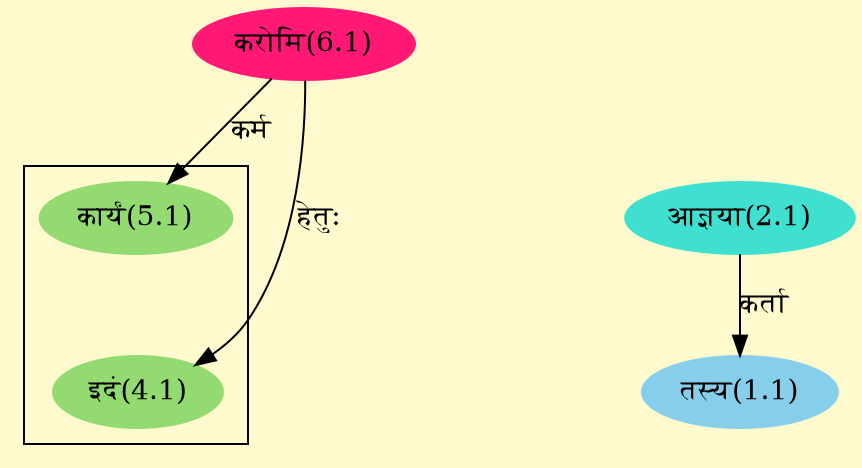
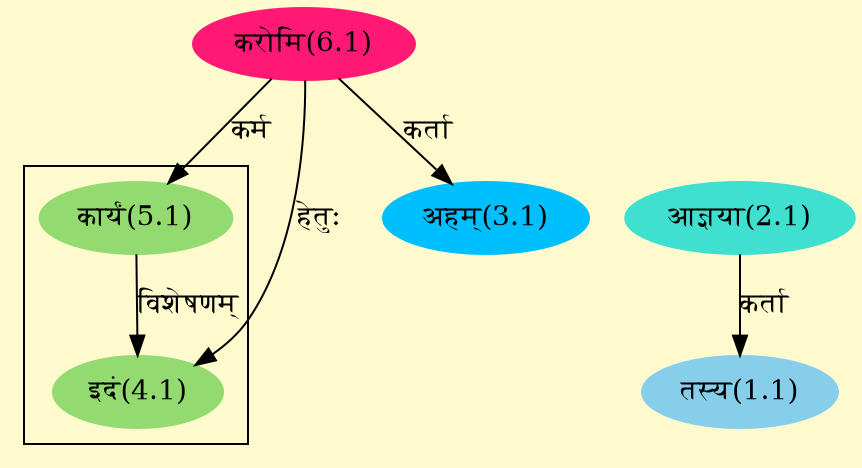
none -> (486, 218)
none -> (137, 295)
